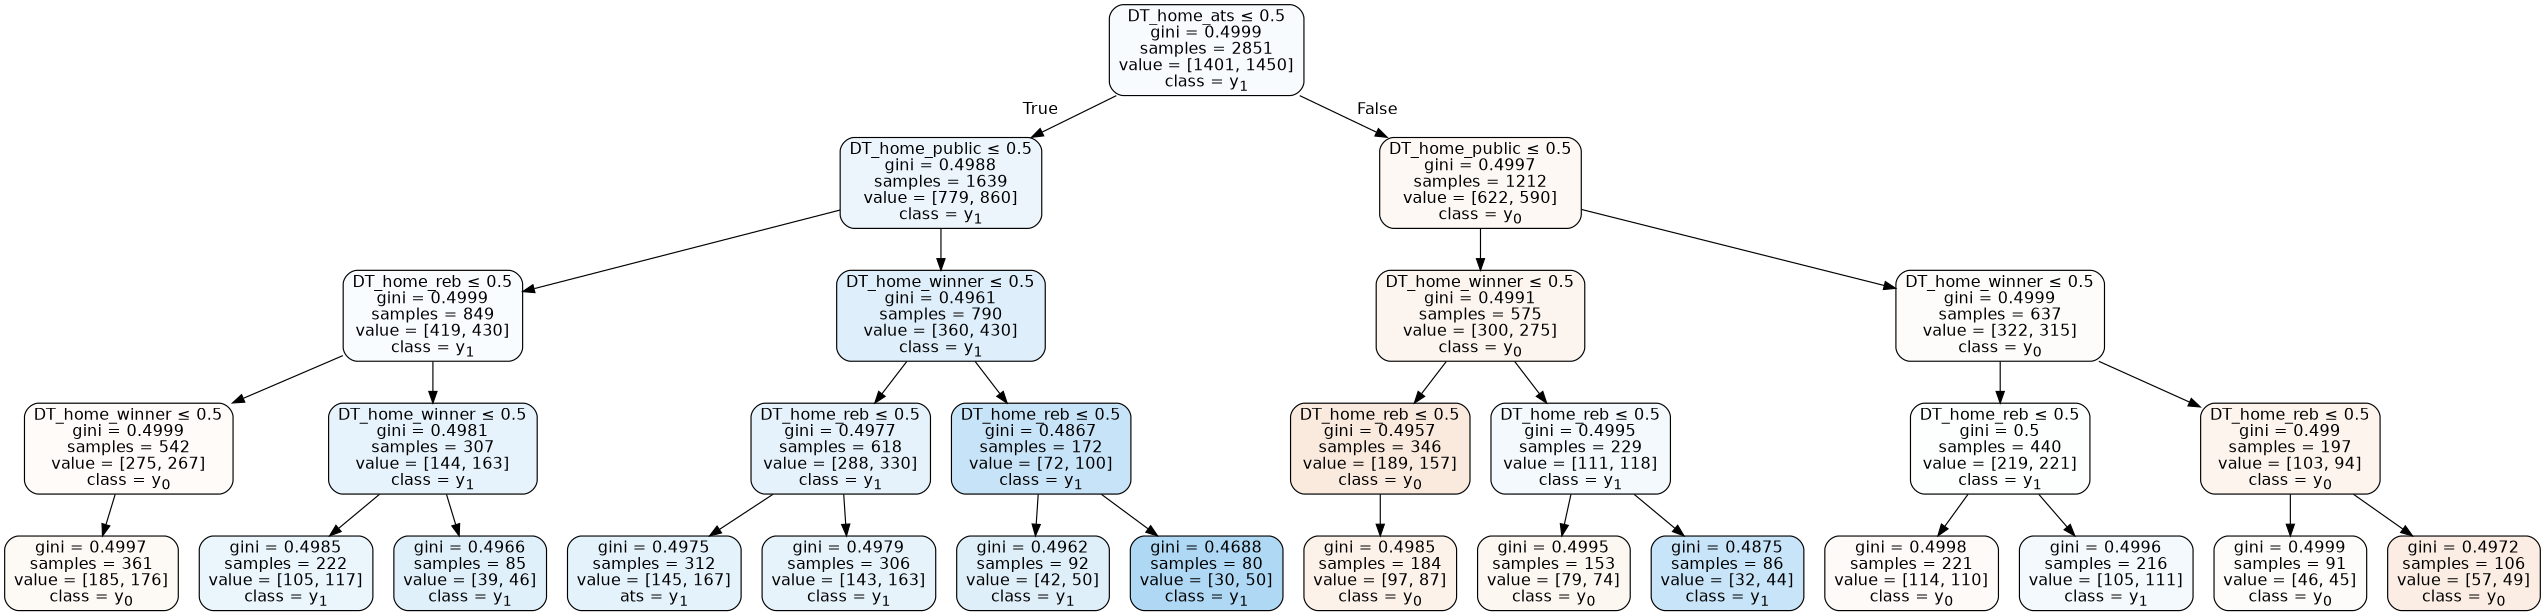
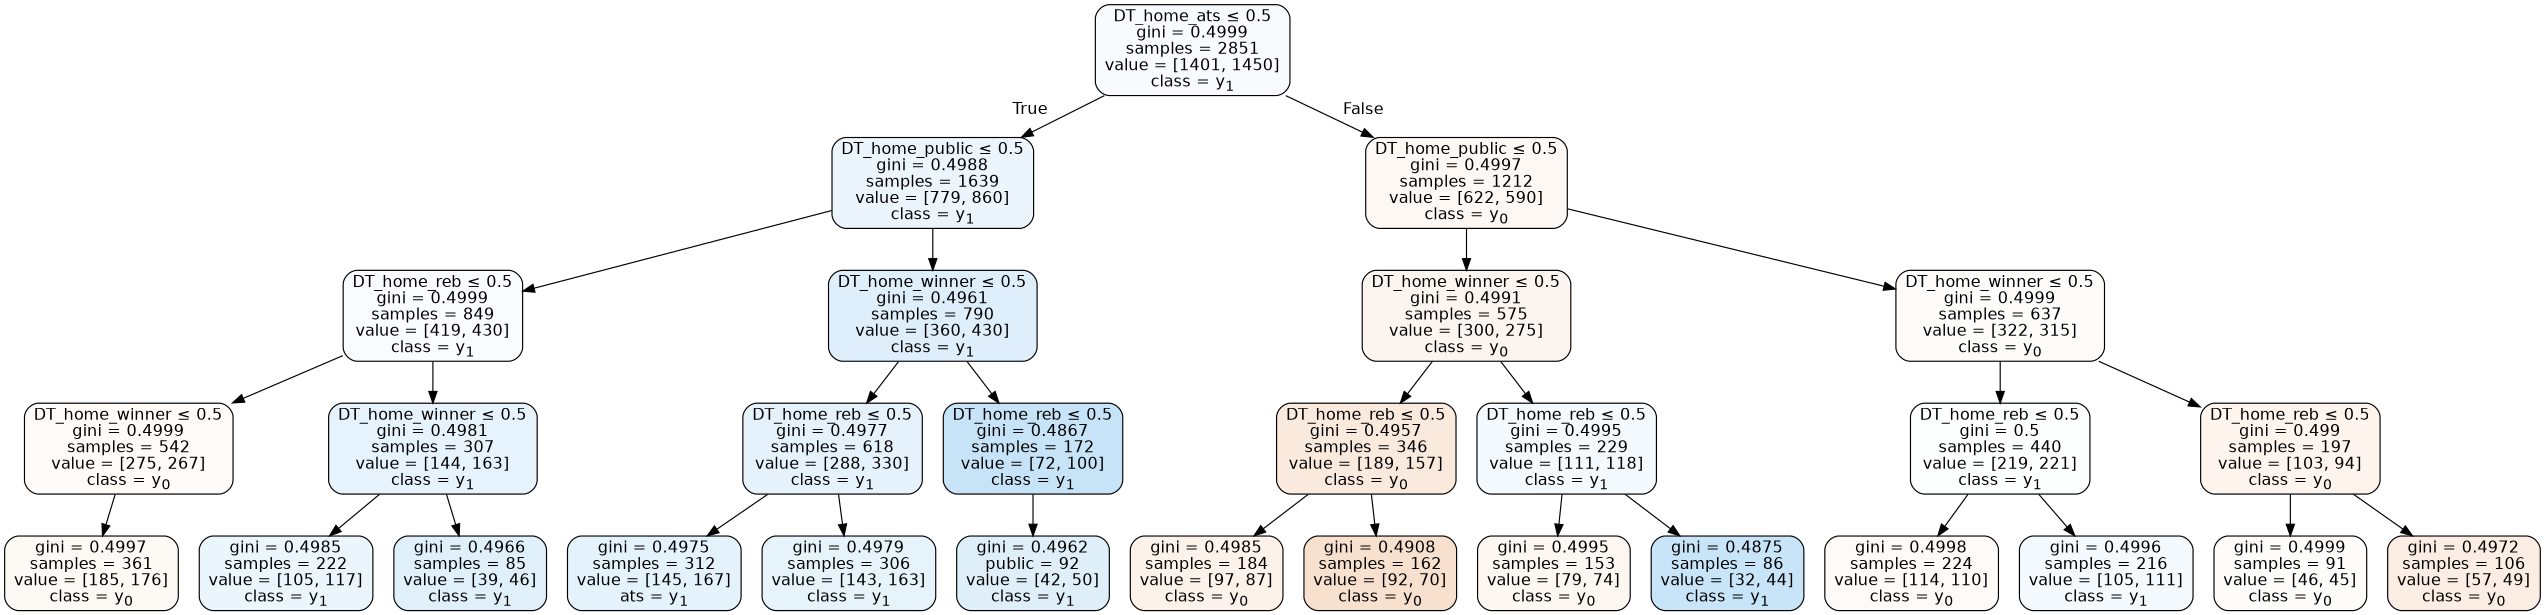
(1033, 564) -> (1033, 564)
(1912, 564) -> (1912, 564)
(1207, 573) -> none
none -> (1380, 573)
